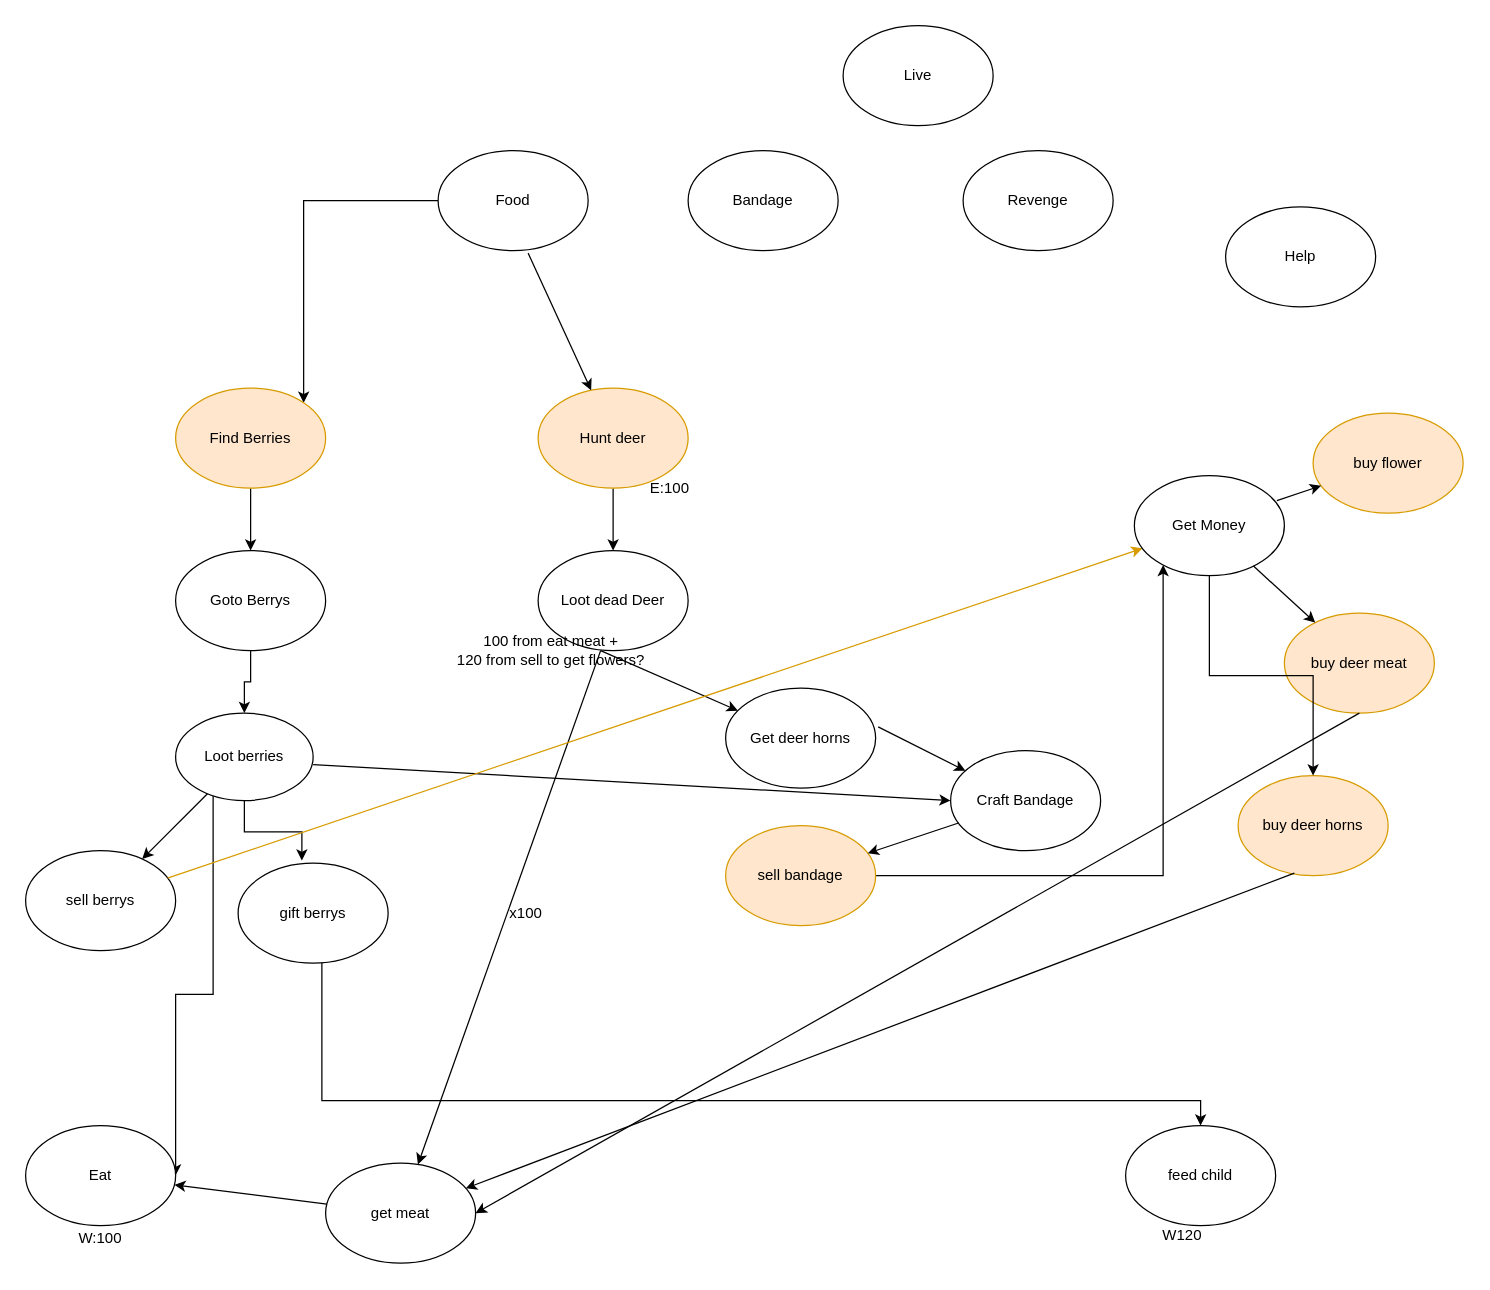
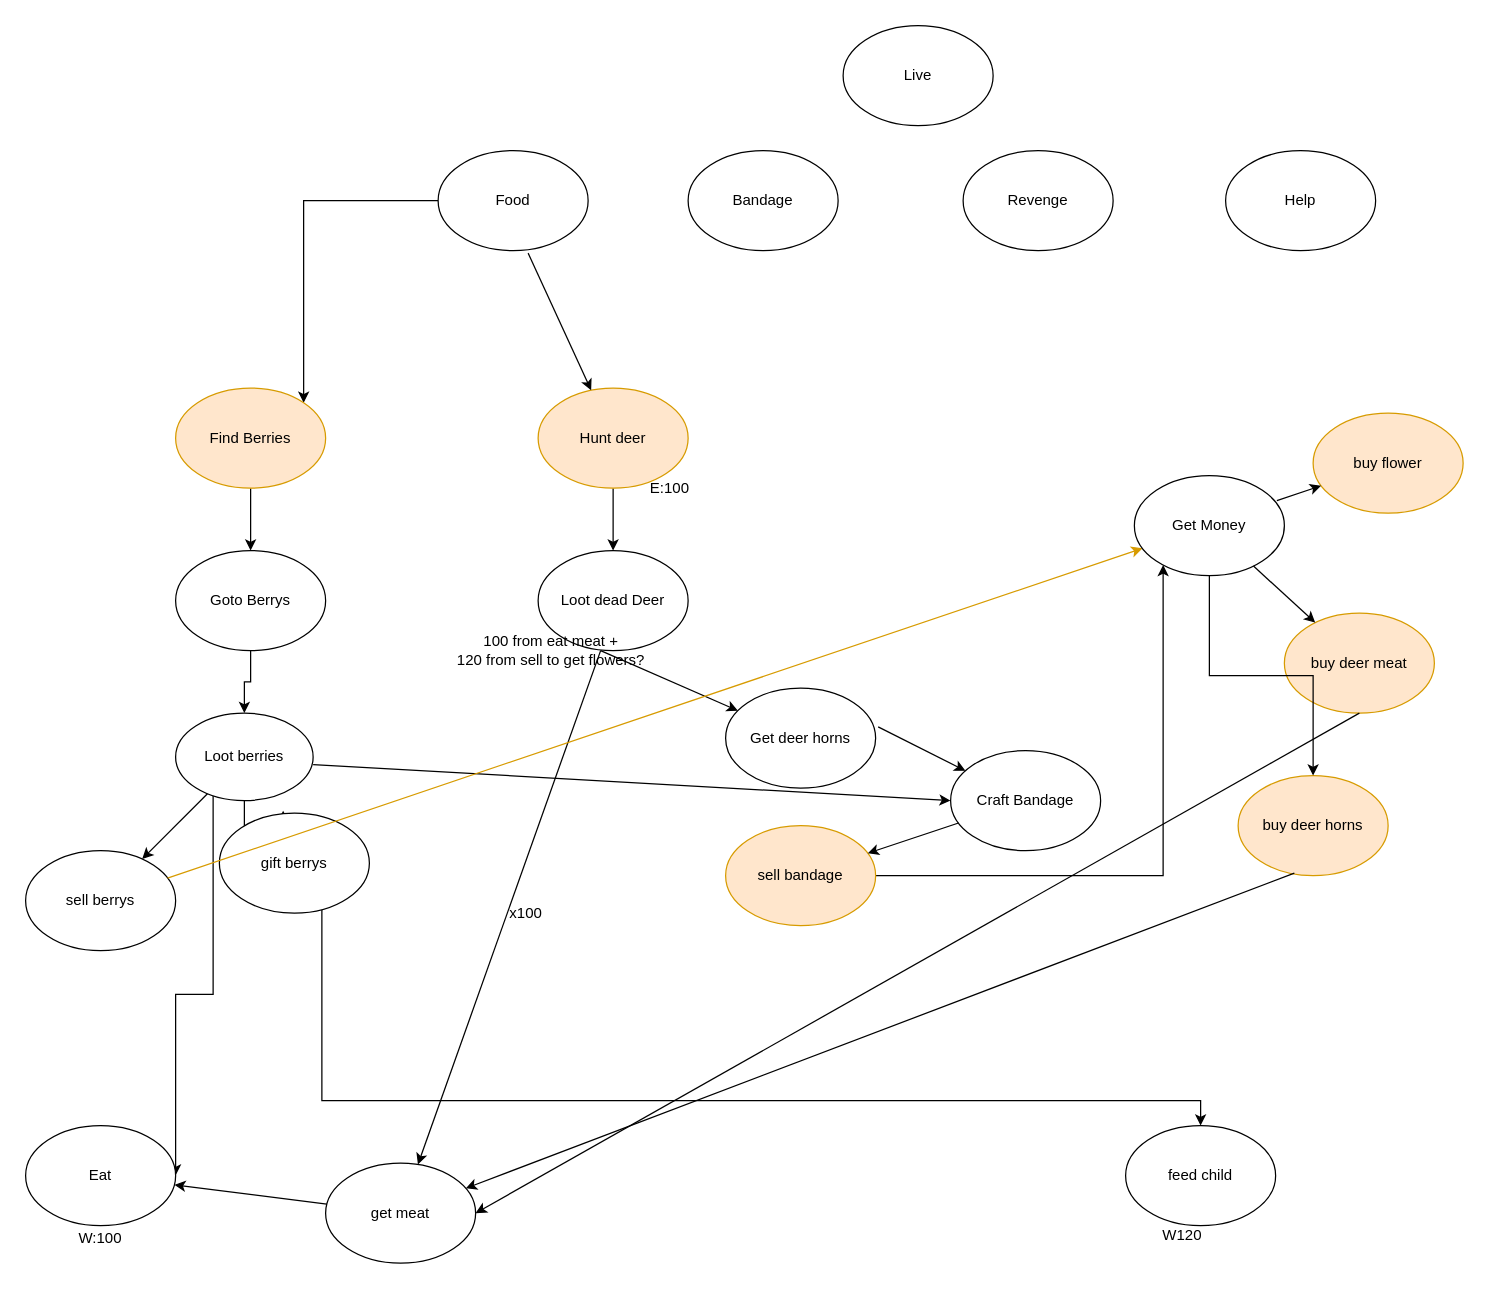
(1301, 257) -> (1301, 201)
(313, 913) -> (294, 863)
